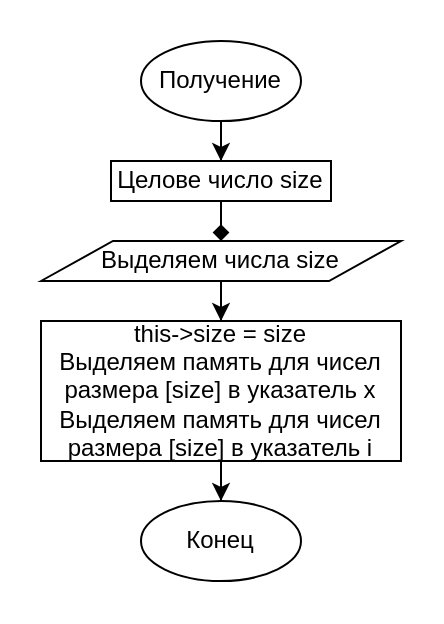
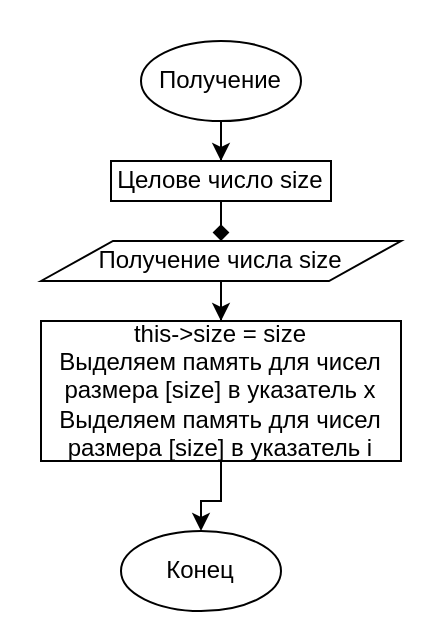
(221, 261) -> (221, 261)
(221, 541) -> (201, 571)
